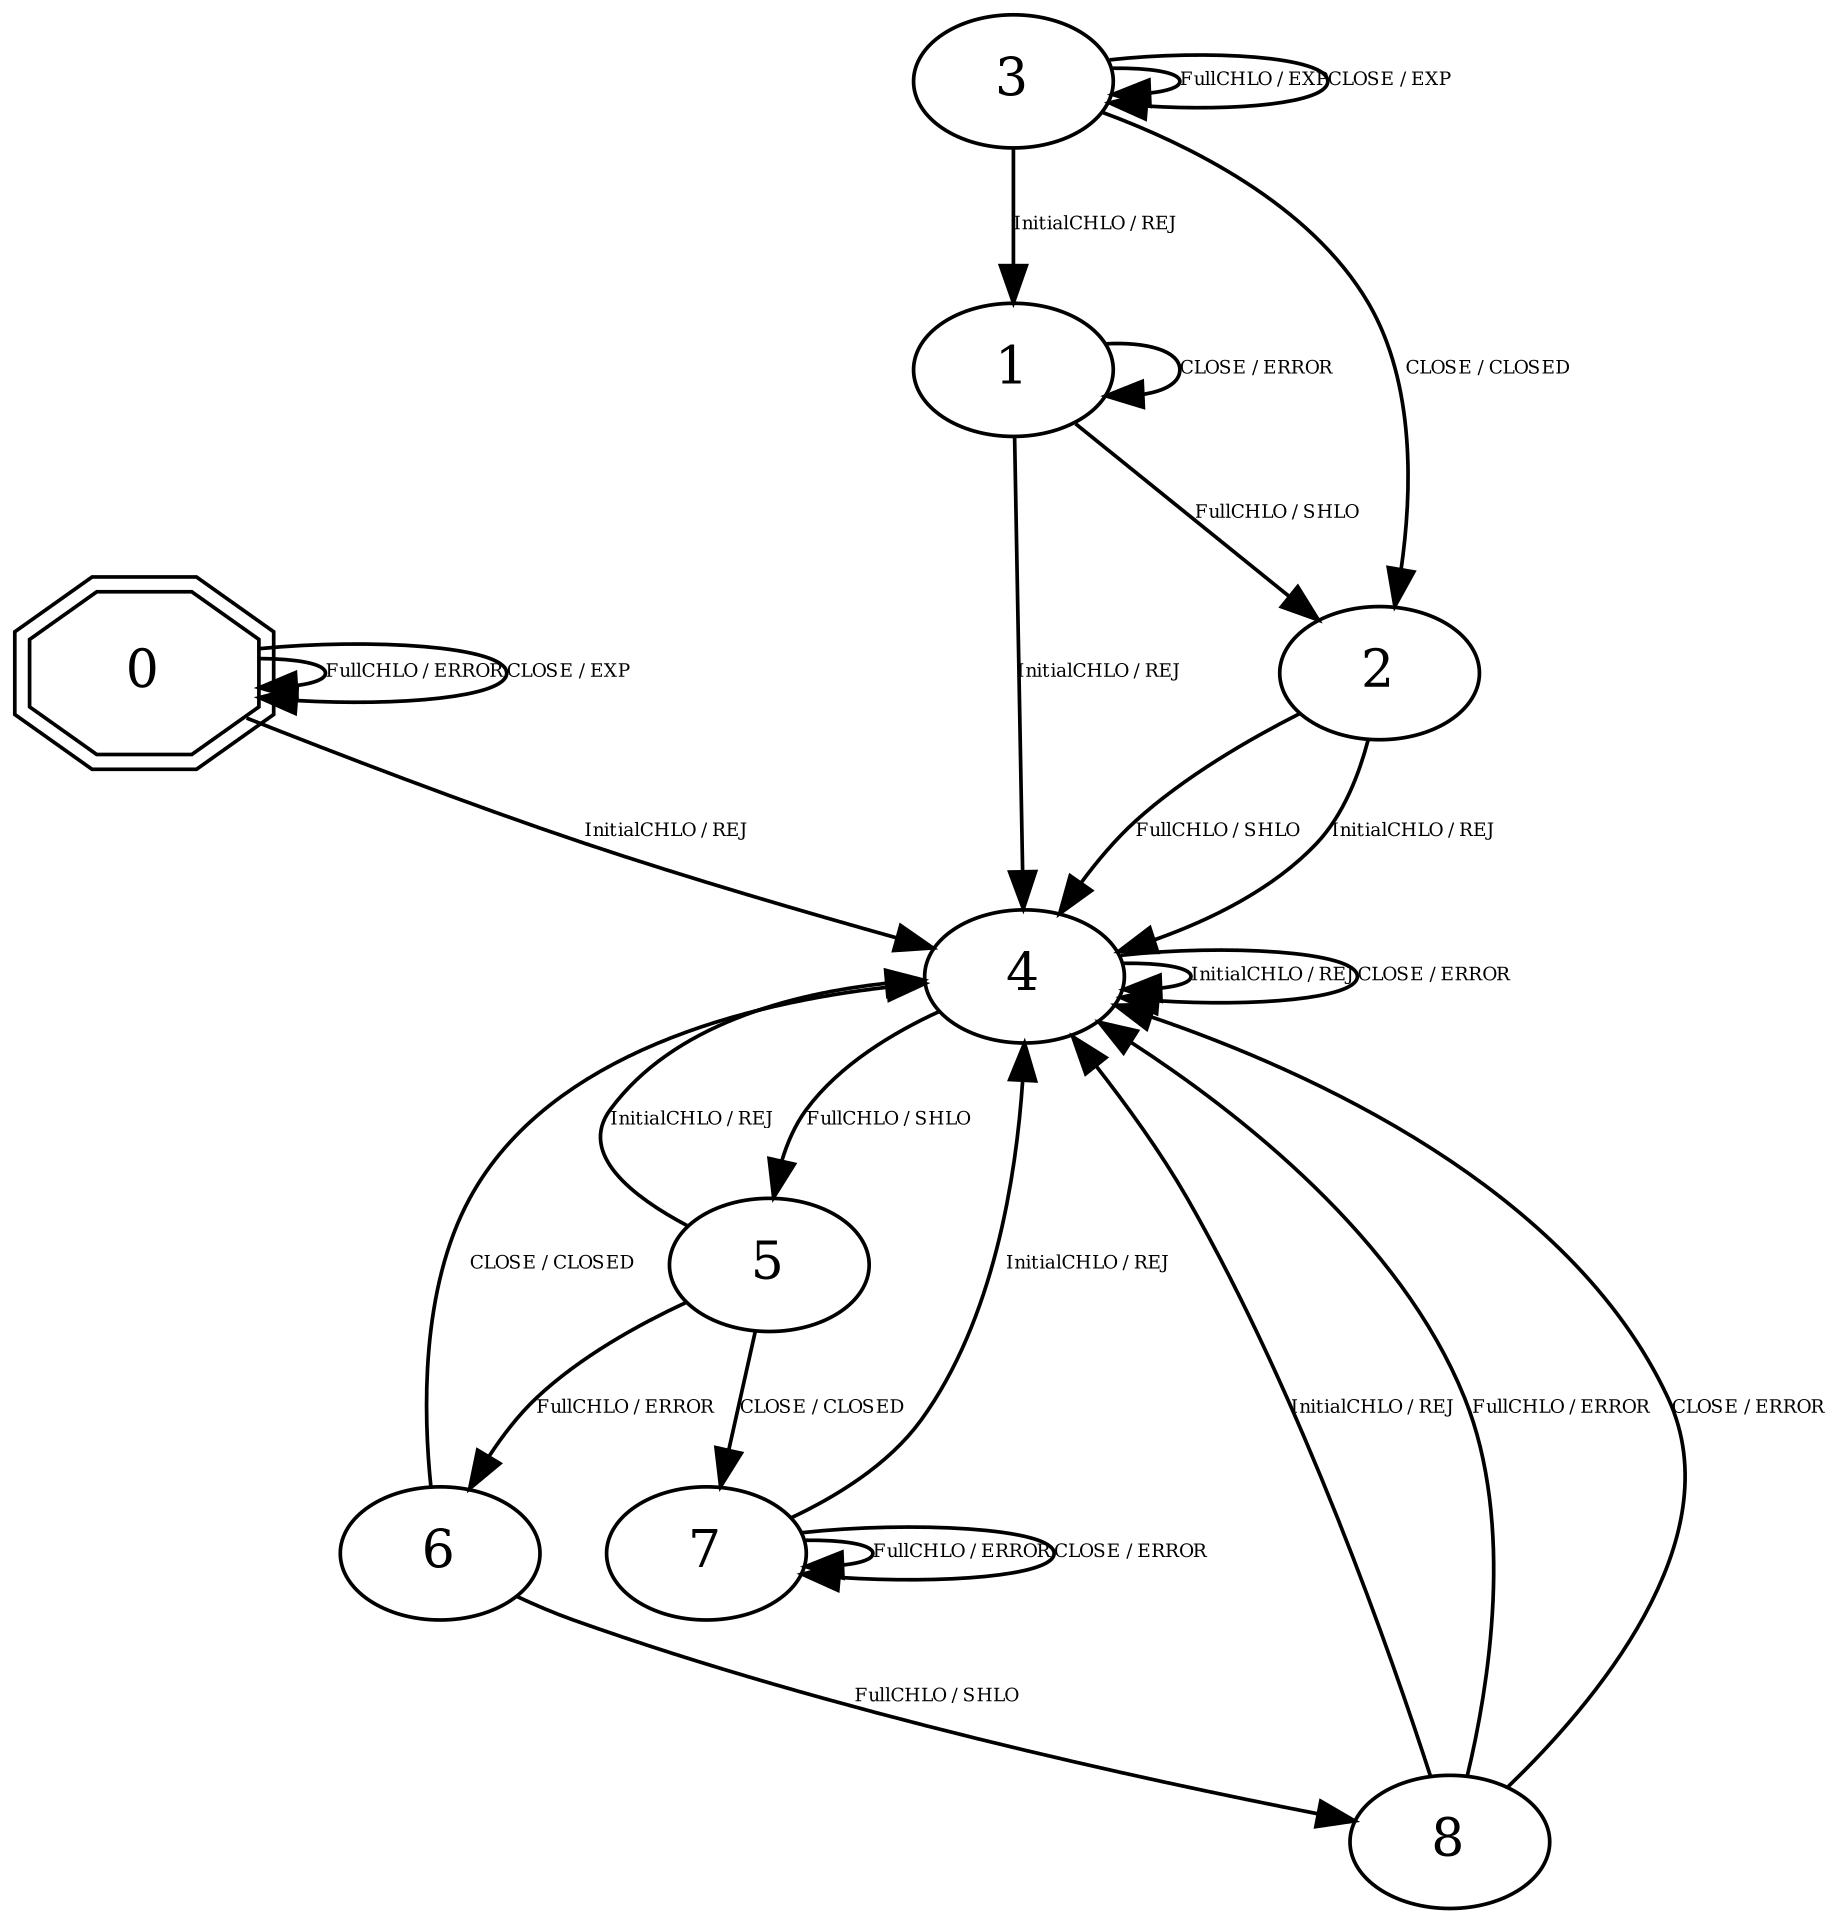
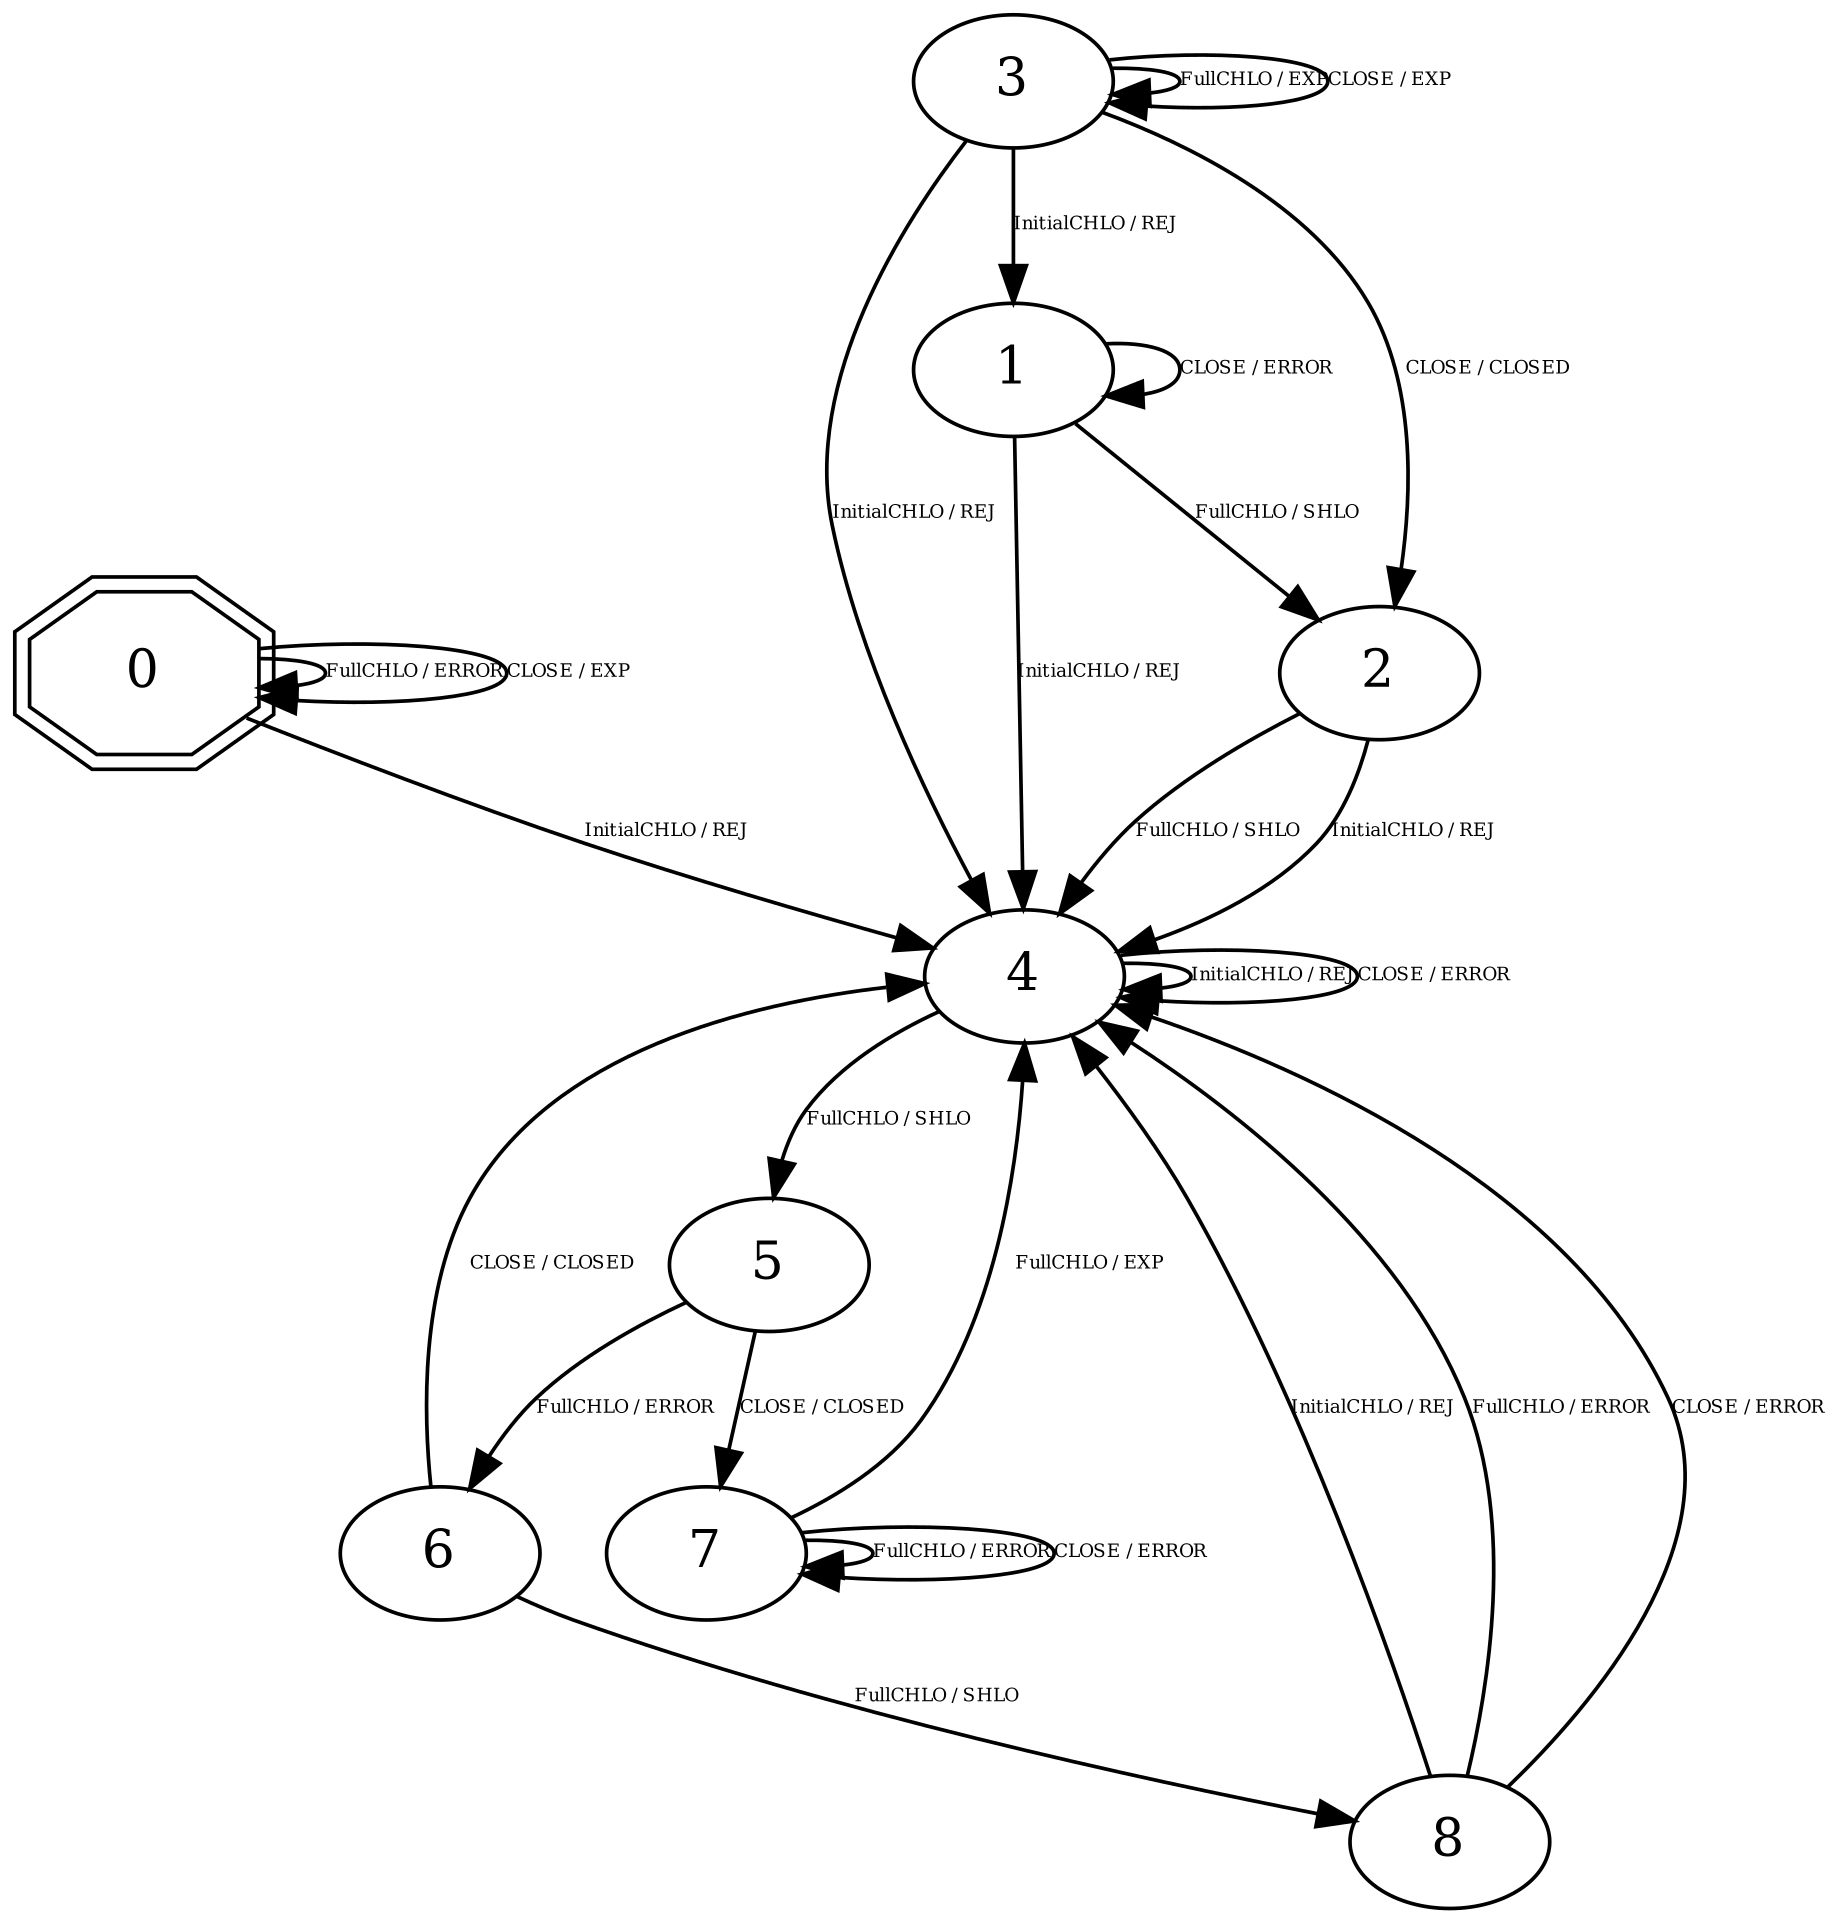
(638, 1079) -> (830, 507)
(1089, 1265) -> (1089, 1265)
